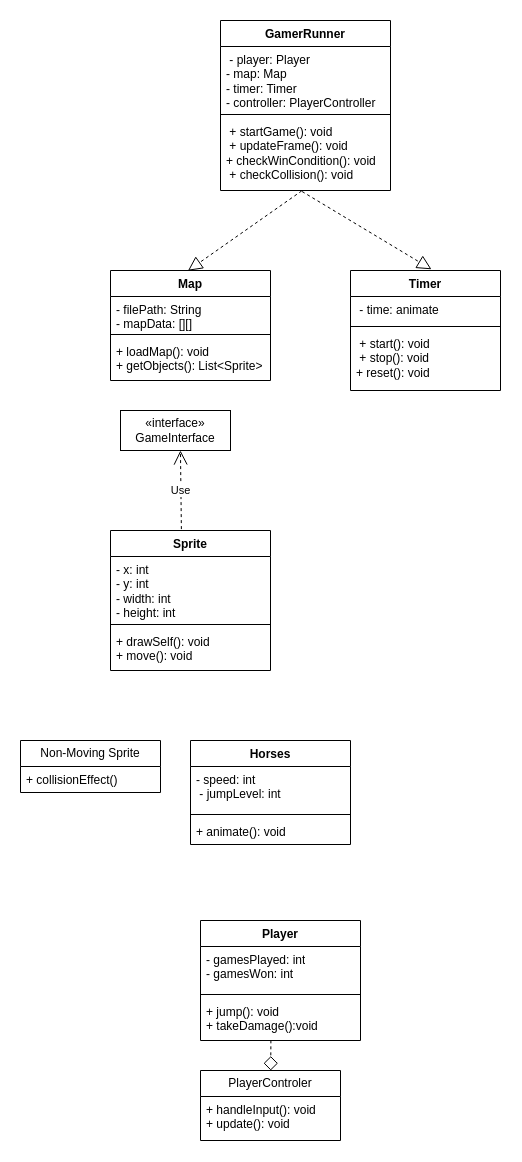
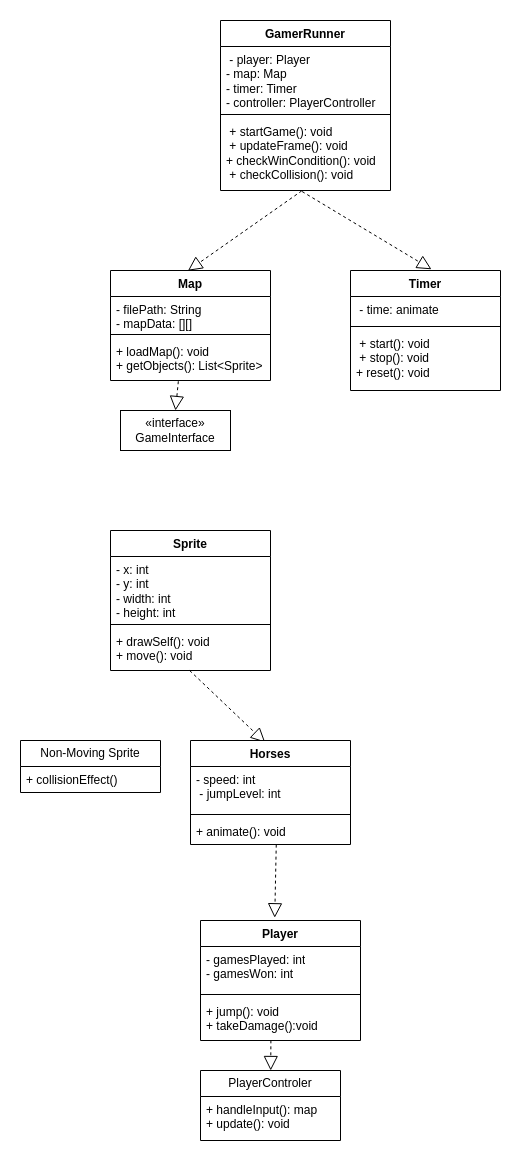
none -> (178, 389)
(181, 491) -> none
none -> (223, 702)
none -> (276, 875)
(271, 1055) -> (271, 1055)
(269, 1118) -> (267, 1118)
